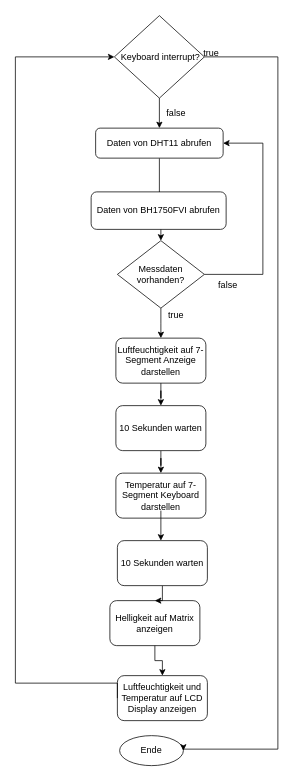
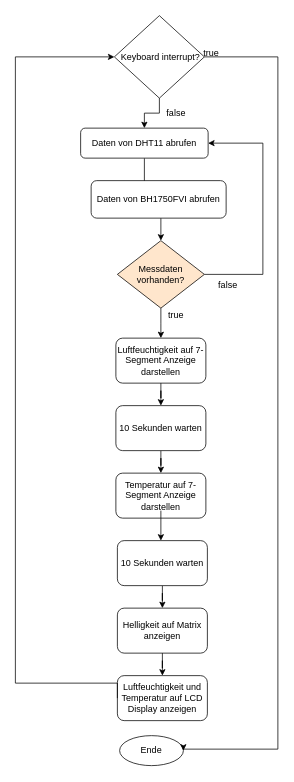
(159, 143) -> (144, 143)
(159, 210) -> (159, 199)
(161, 274) -> (161, 274)
(161, 495) -> (161, 495)
(155, 623) -> (162, 630)
